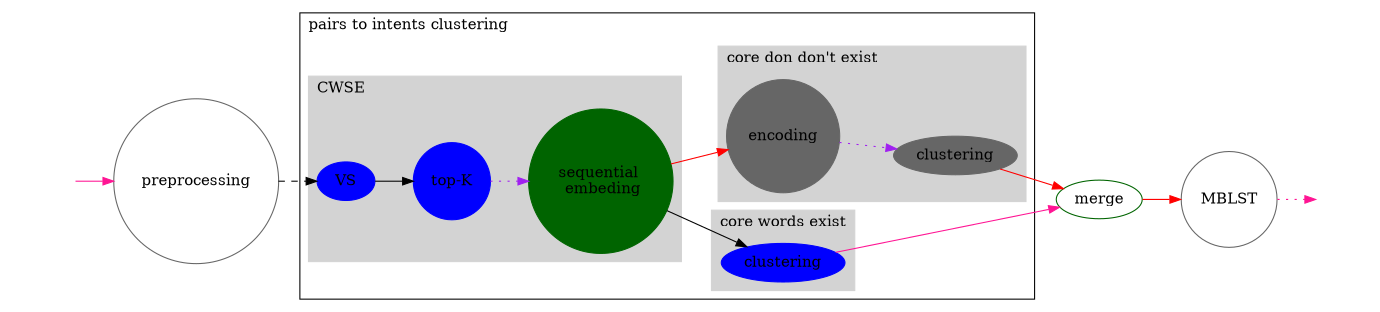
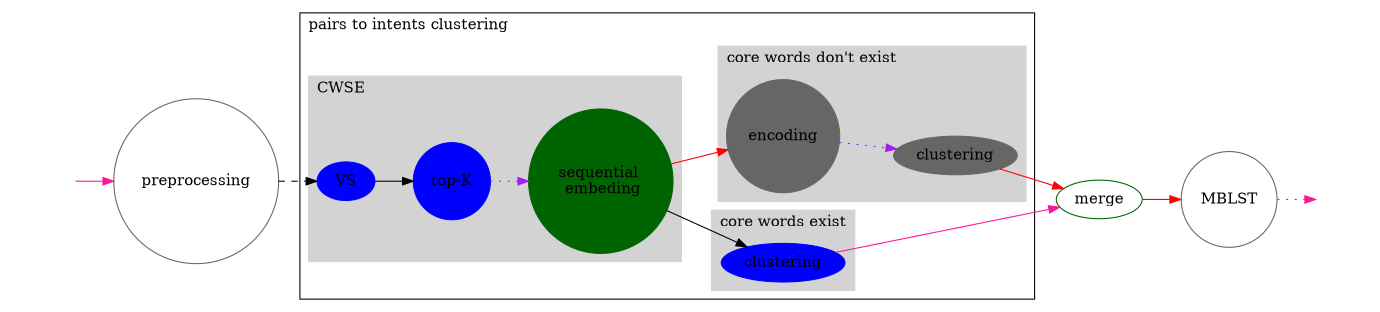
(803, 58) -> (812, 58)
